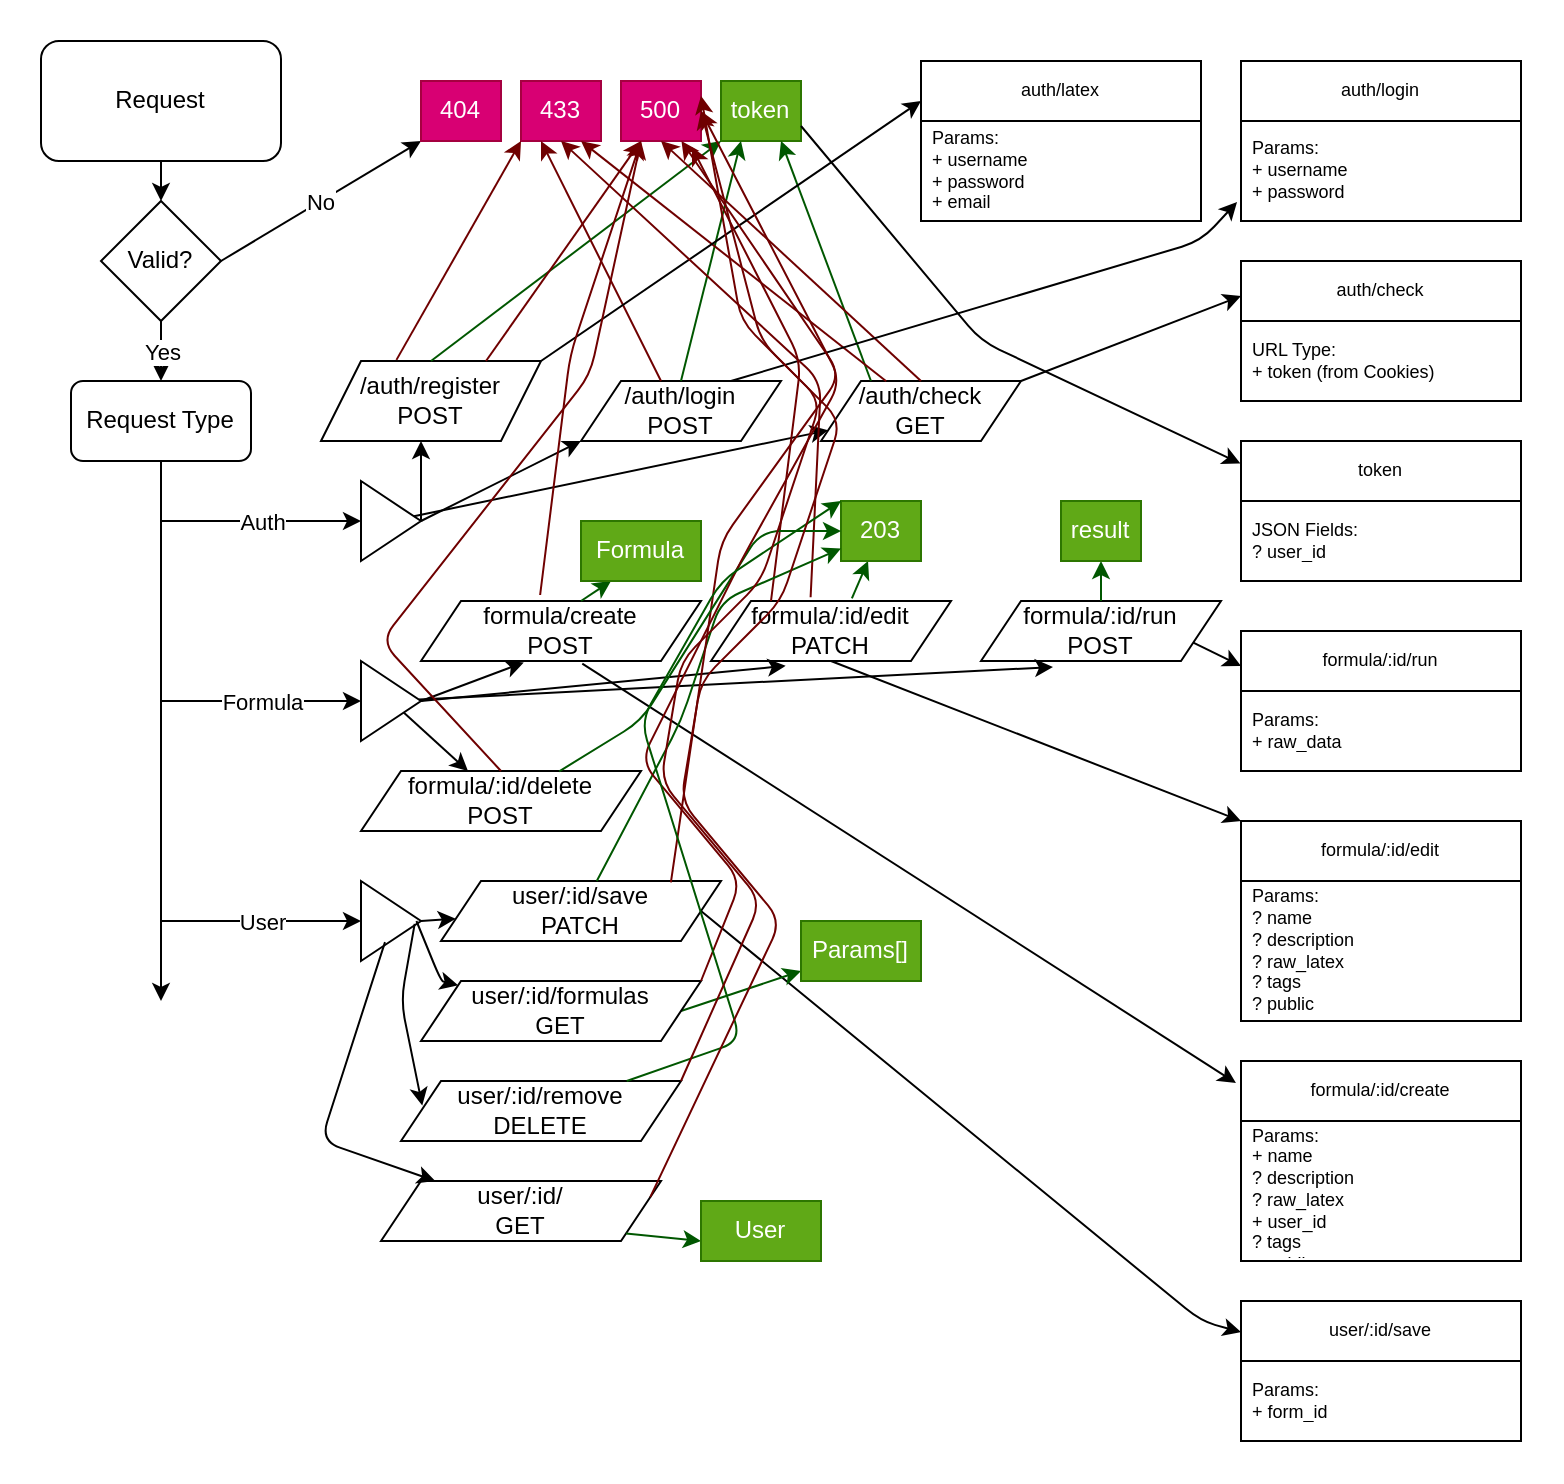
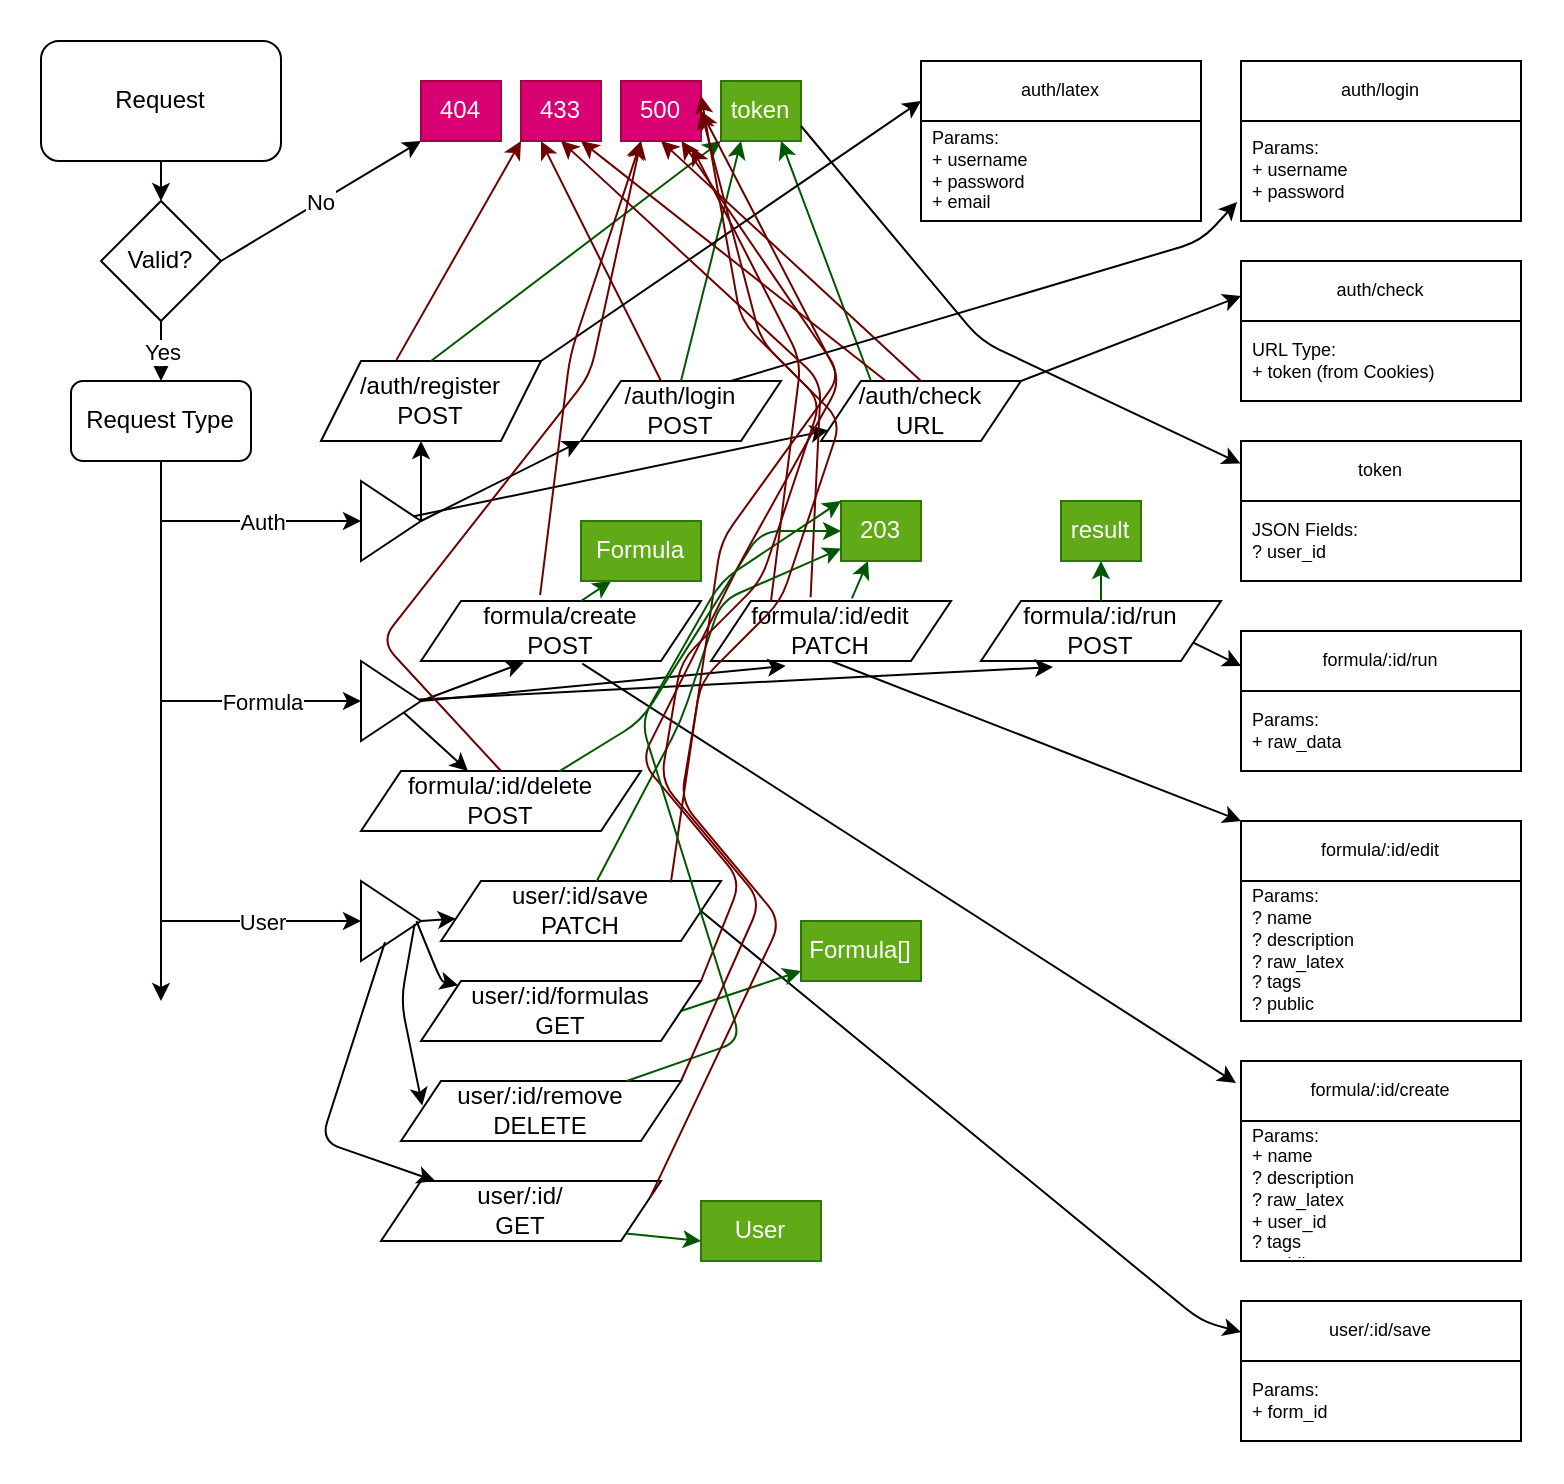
(515, 320) -> none
(921, 411) -> (921, 411)
(861, 951) -> (861, 951)
